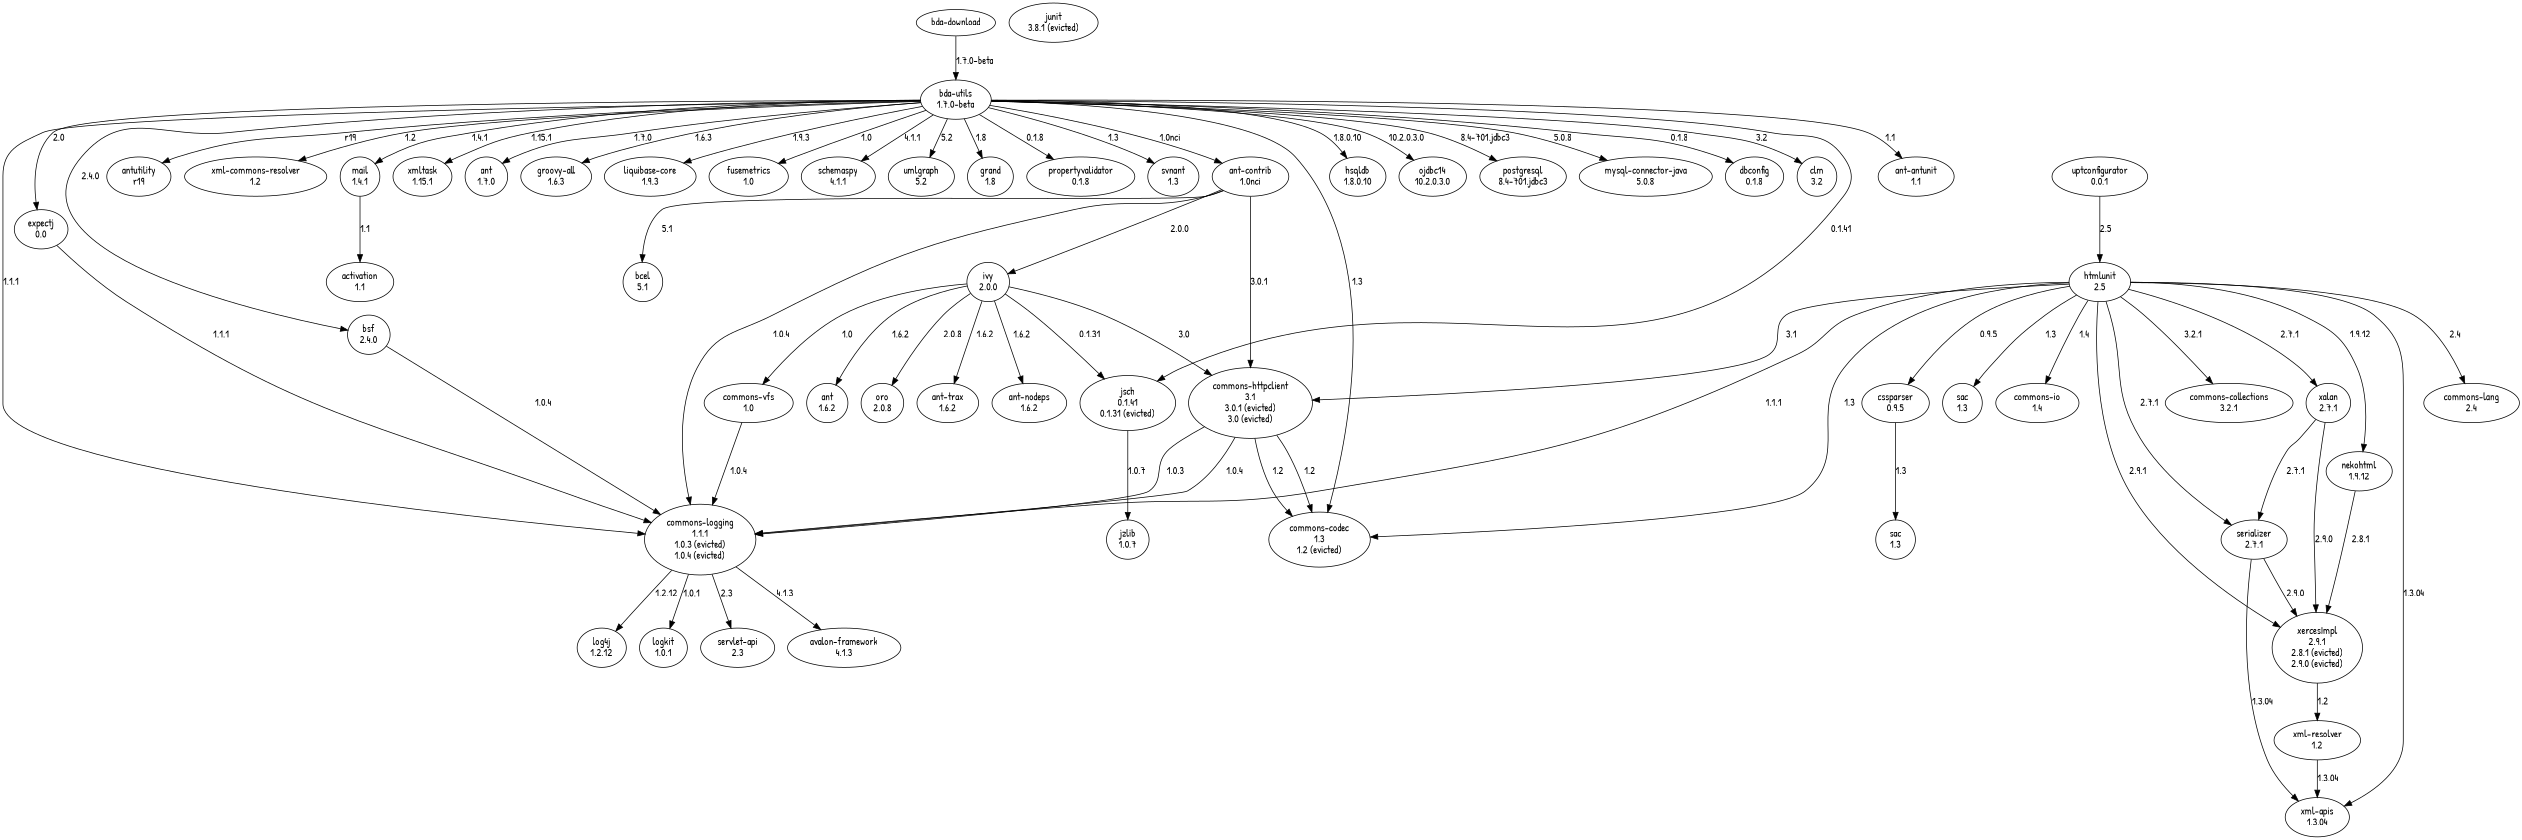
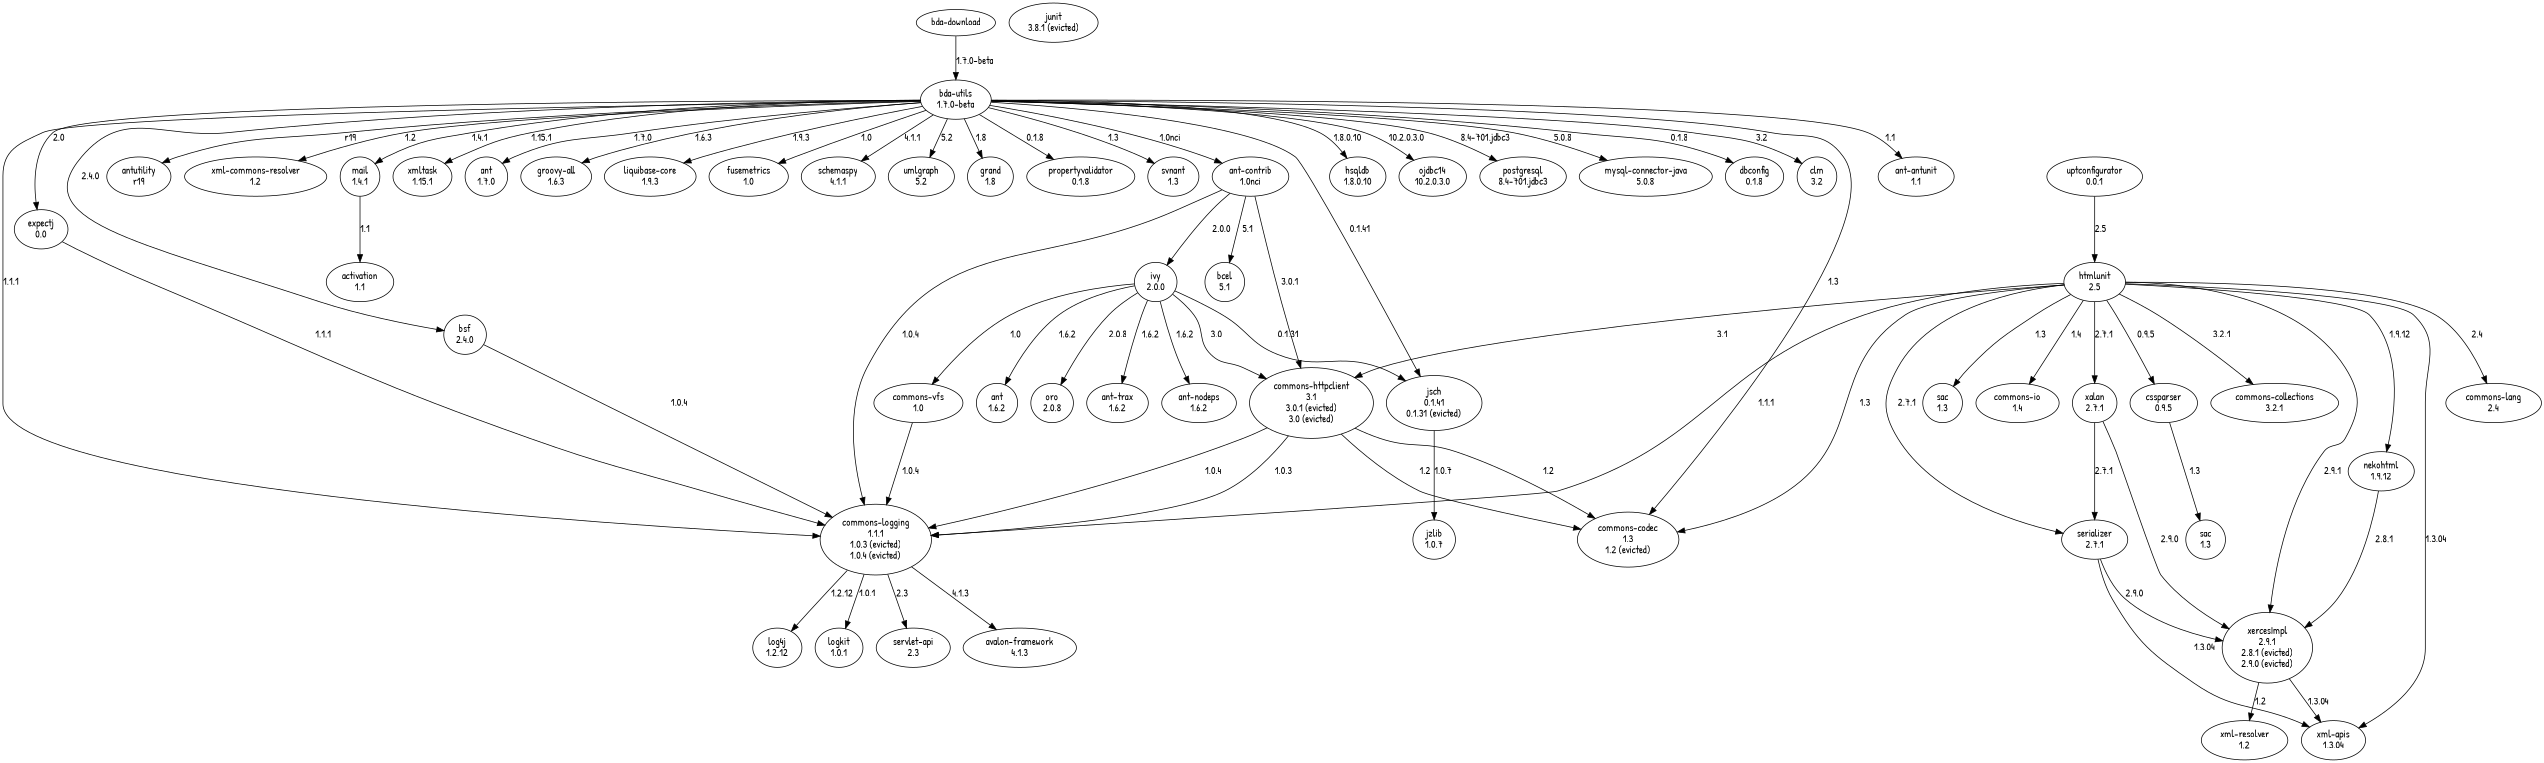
(2317, 775) -> (2303, 697)
